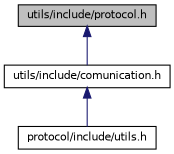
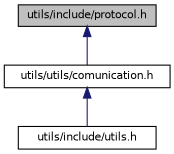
(87, 76) -> (87, 76)
(87, 138) -> (87, 138)
